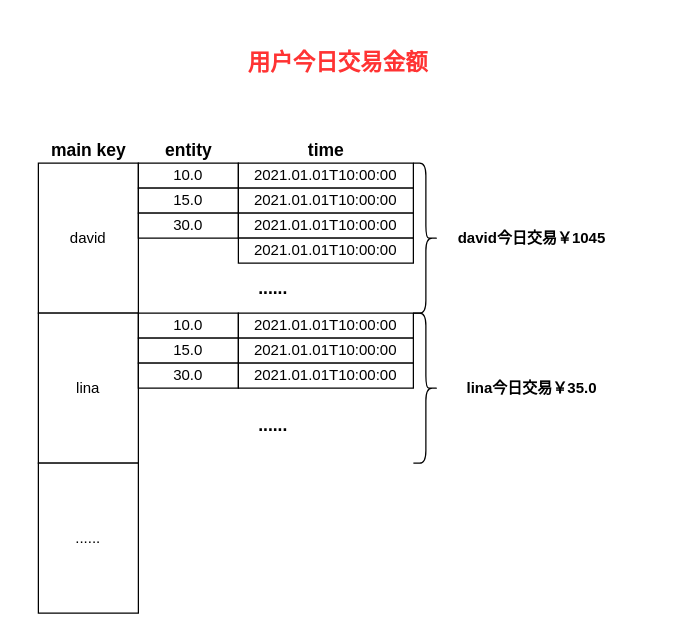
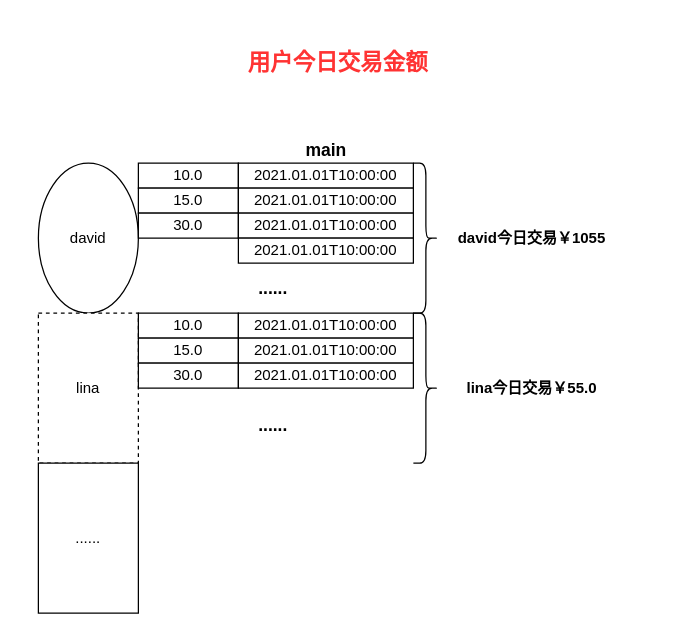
(88, 151) -> none
(188, 151) -> none
(326, 151) -> (326, 151)
(88, 238) -> (88, 238)
(532, 238) -> (532, 238)
(88, 388) -> (88, 388)
(532, 388) -> (532, 388)
